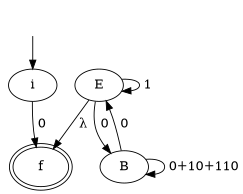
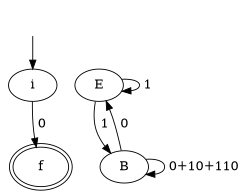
(74, 121) -> none
(103, 124) -> (103, 124)
